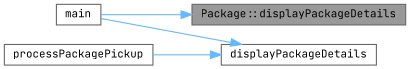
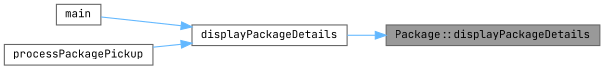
(141, 15) -> (361, 35)
